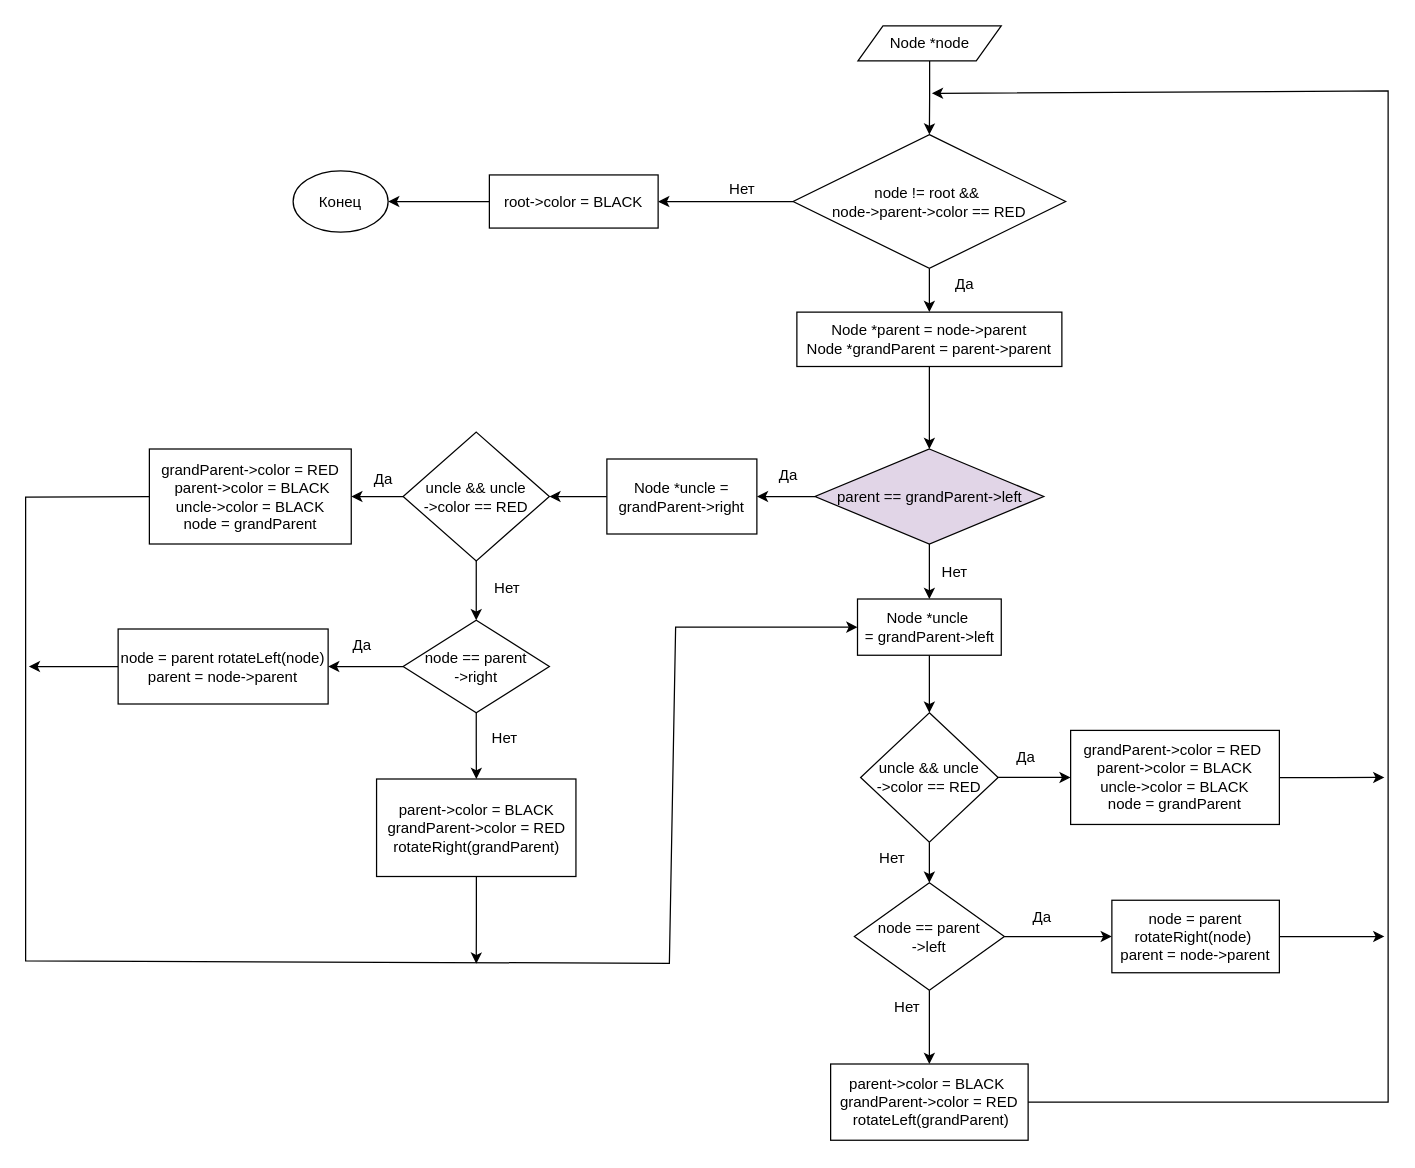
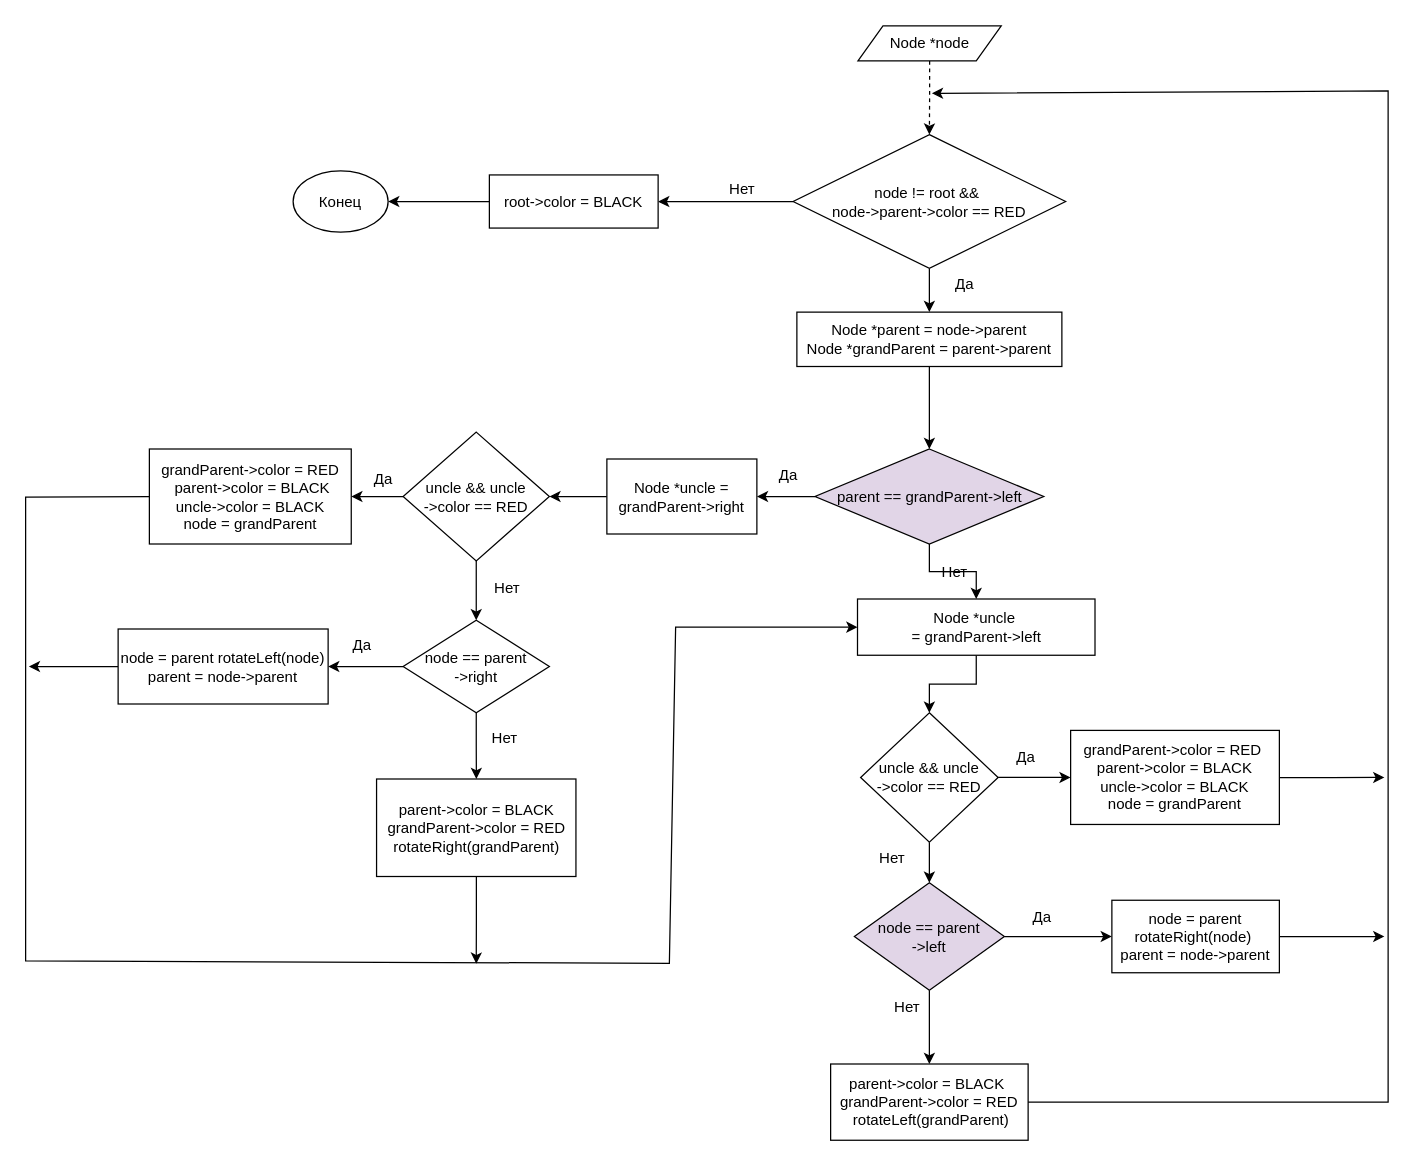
(930, 94) -> (930, 94)
(929, 627) -> (976, 627)
(929, 936) -> (929, 936)
